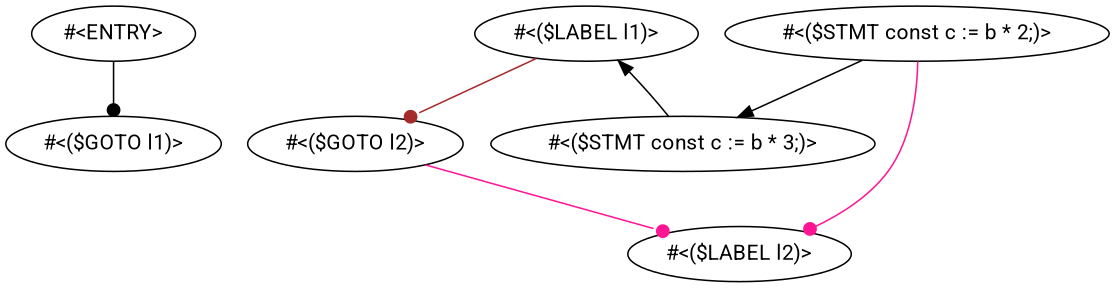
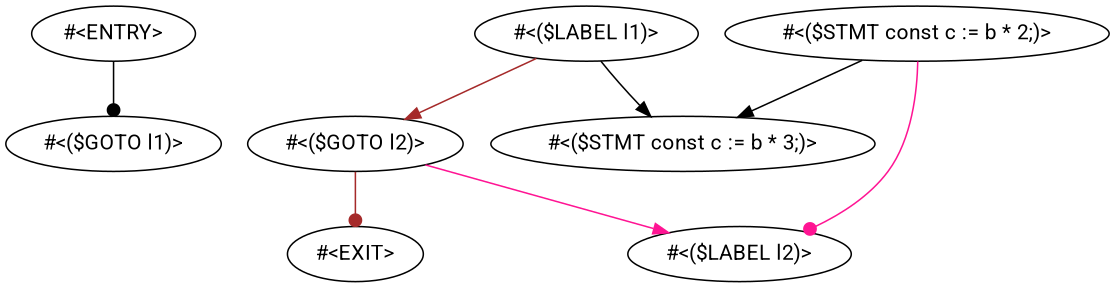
(478, 86) -> (478, 86)
(649, 94) -> (620, 84)
(539, 197) -> (539, 197)
none -> (355, 254)
